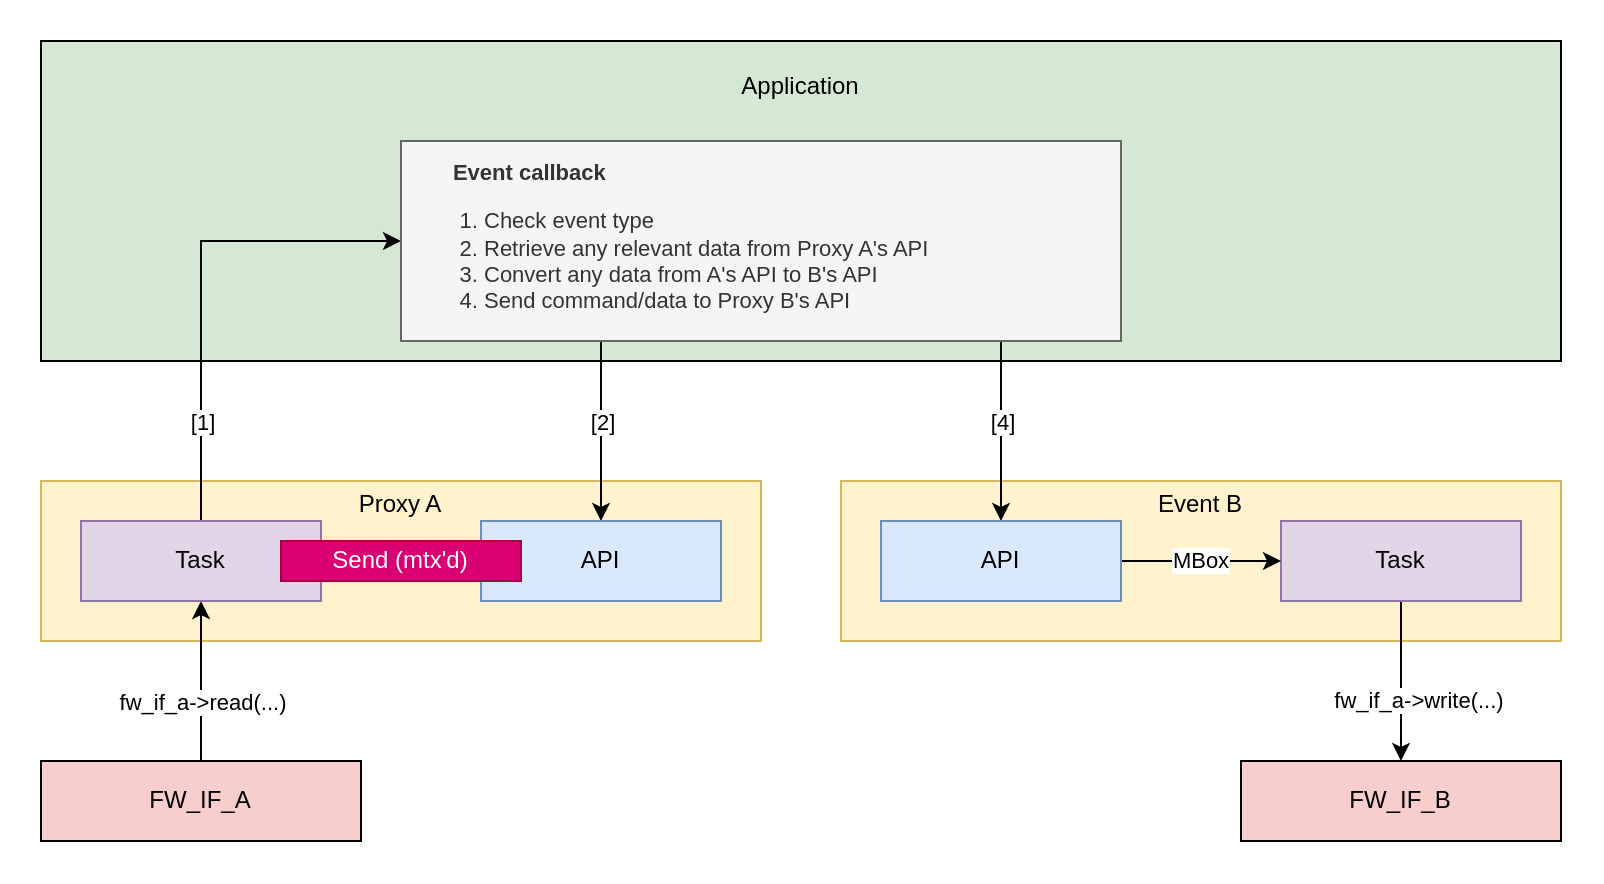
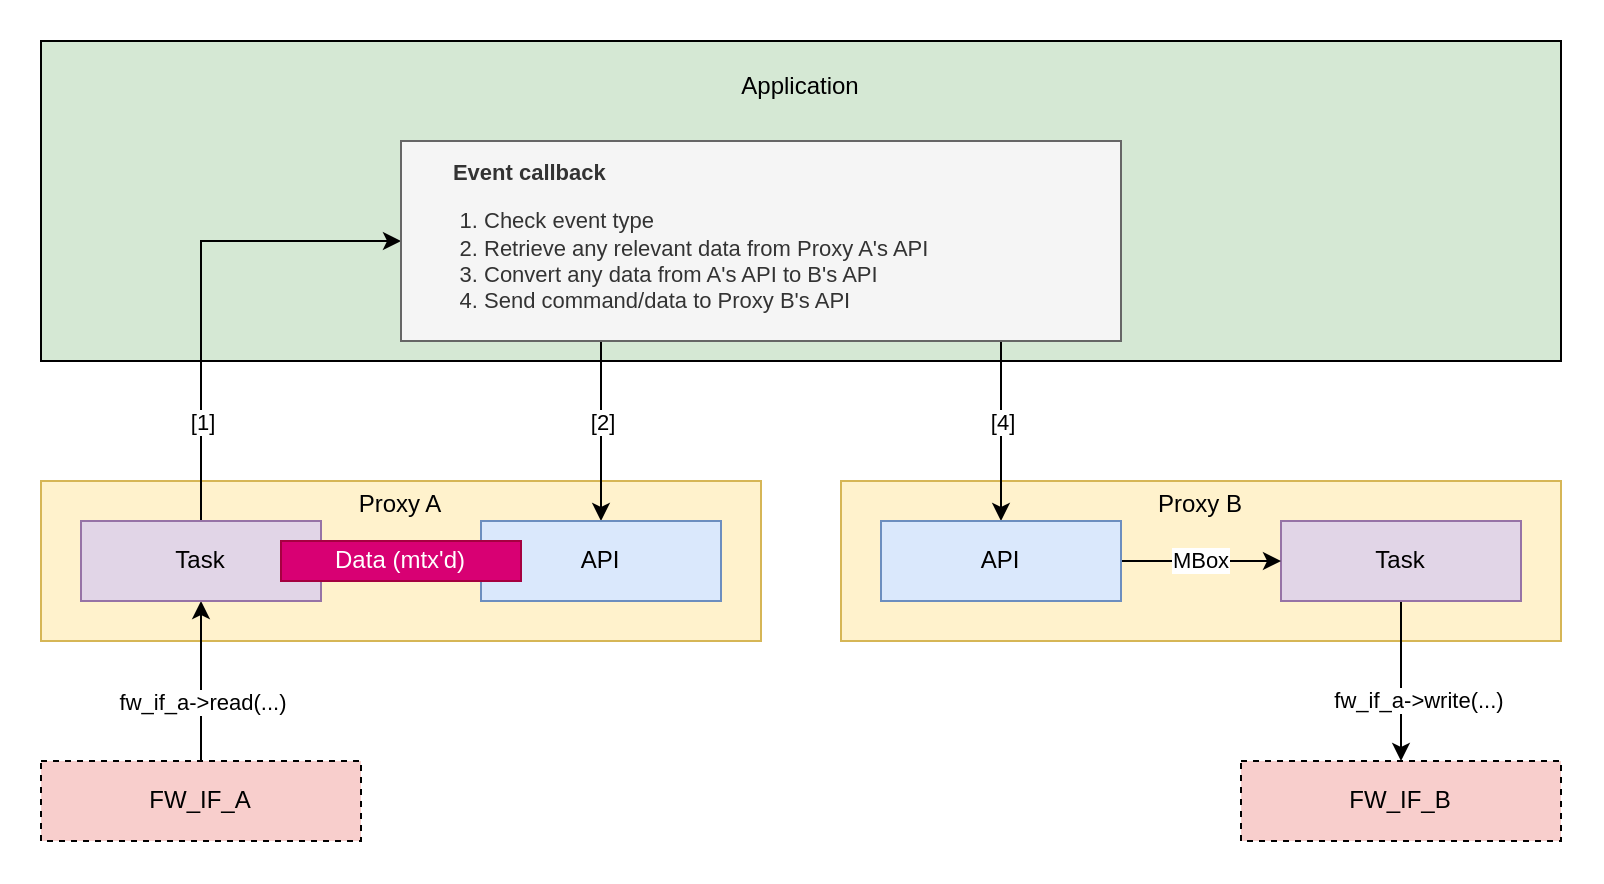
(401, 561) -> (401, 561)
(1201, 561) -> (1201, 561)
(201, 801) -> (201, 801)
(1401, 801) -> (1401, 801)
